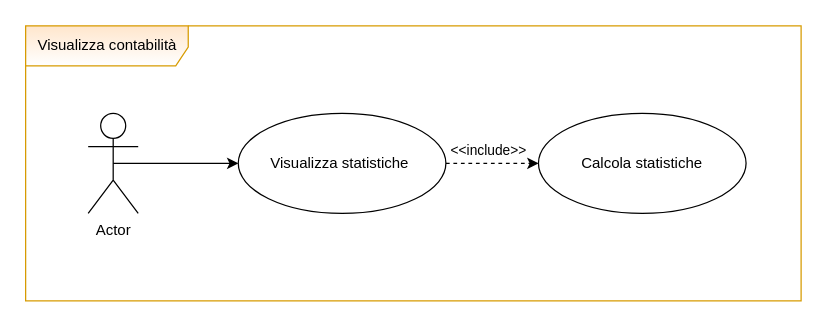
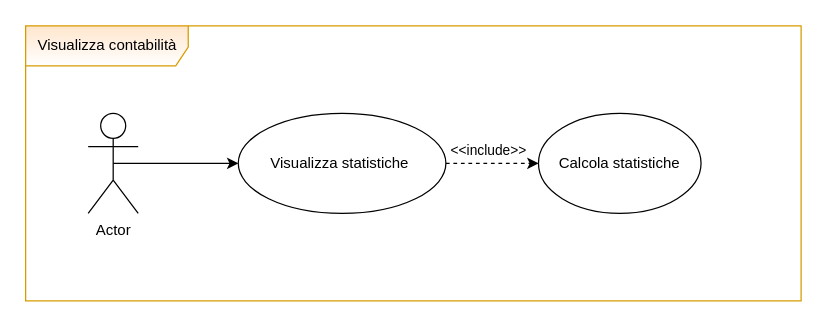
(642, 163) -> (619, 163)
